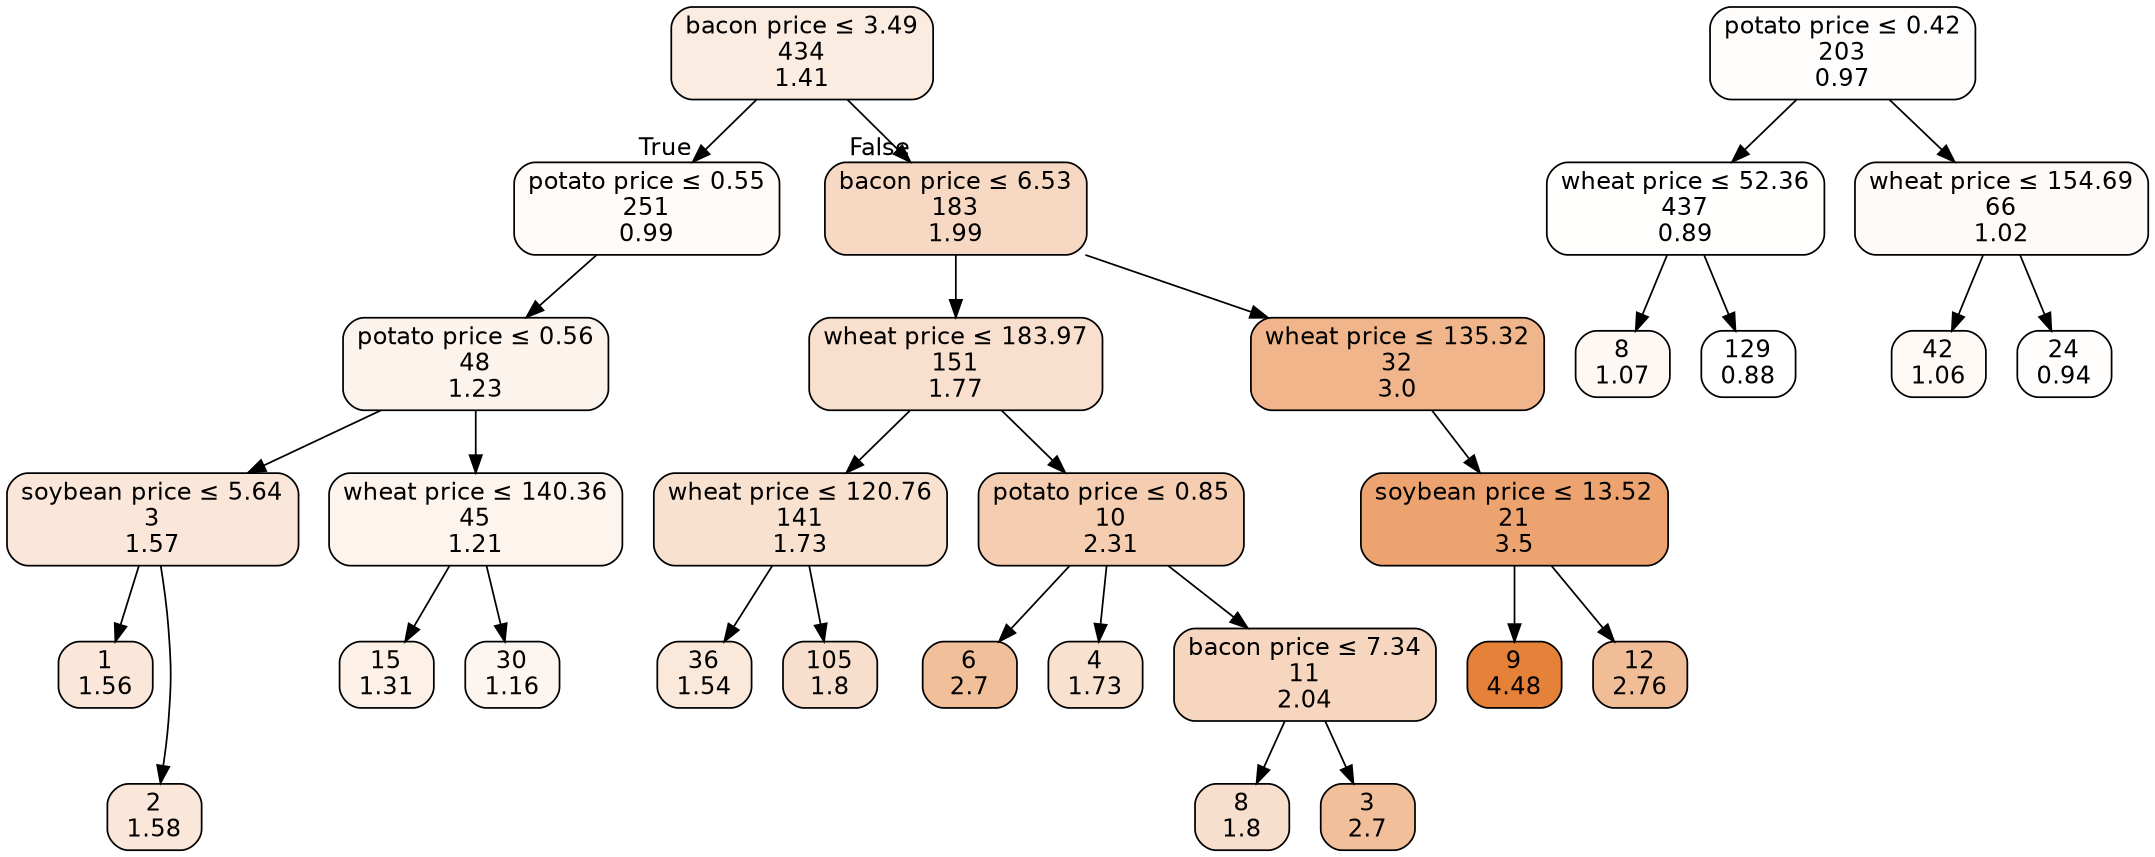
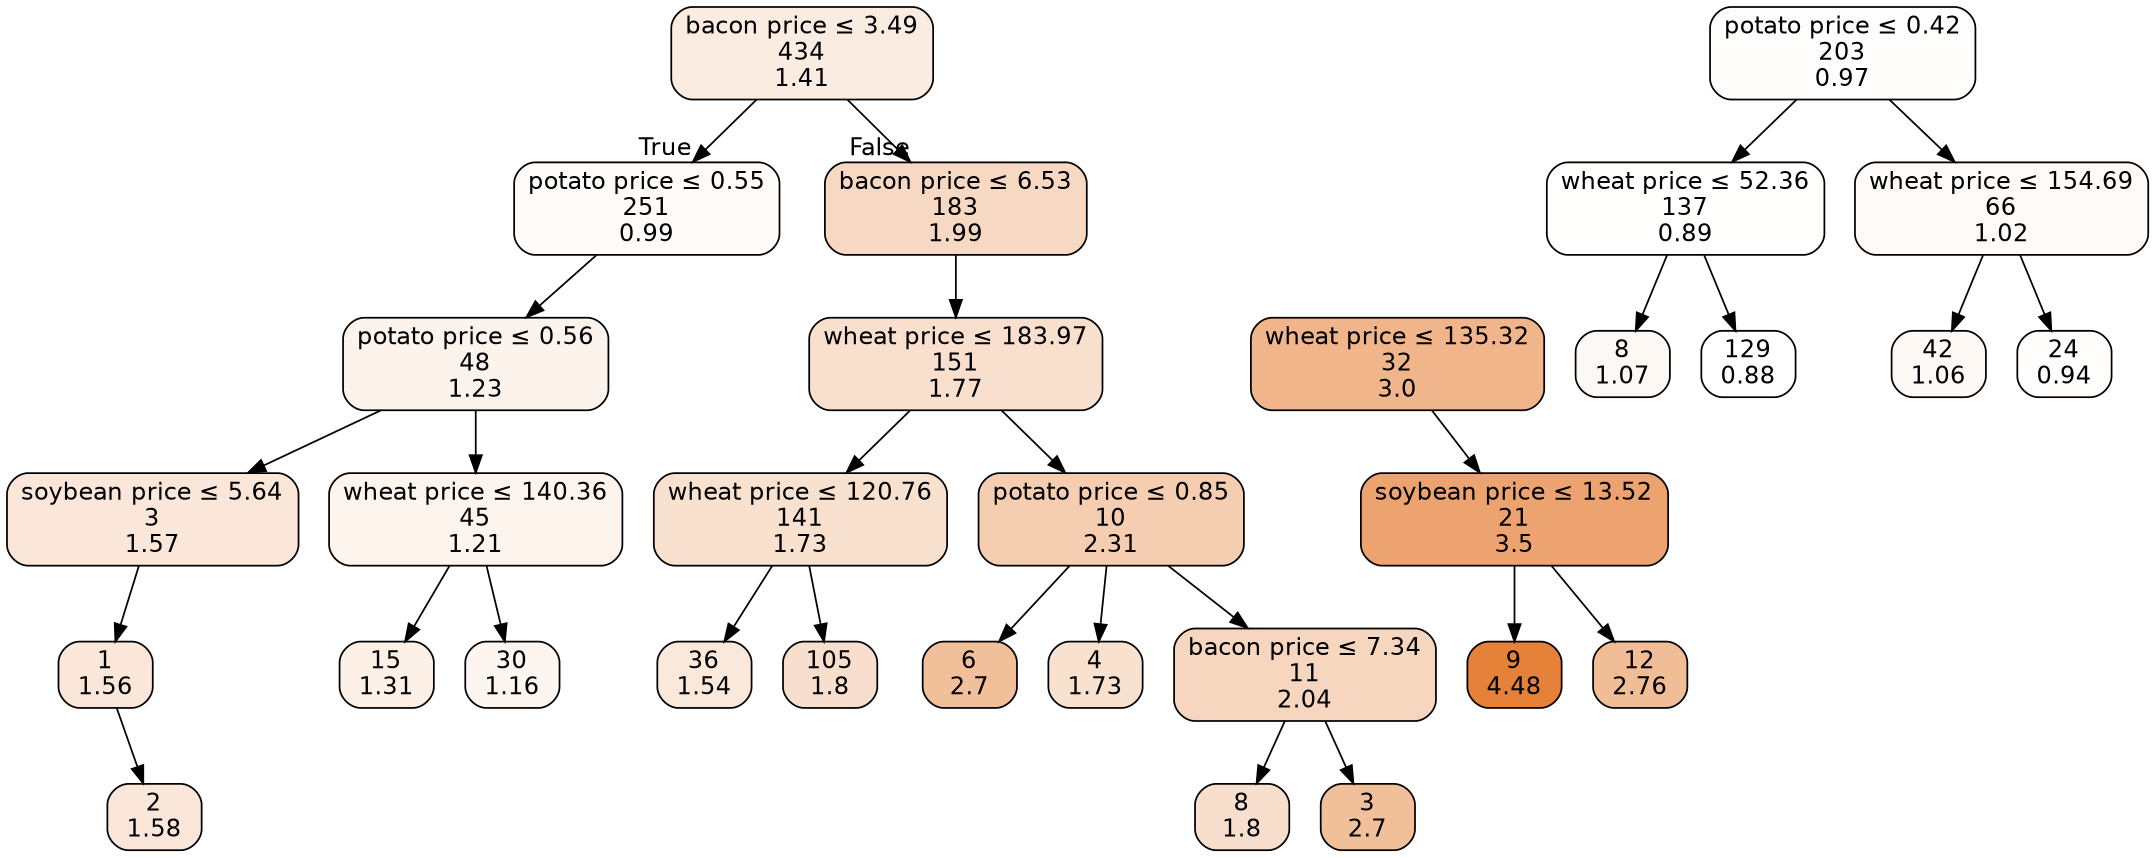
(1686, 208) -> (1686, 208)
(1168, 283) -> none
(171, 666) -> (127, 737)
